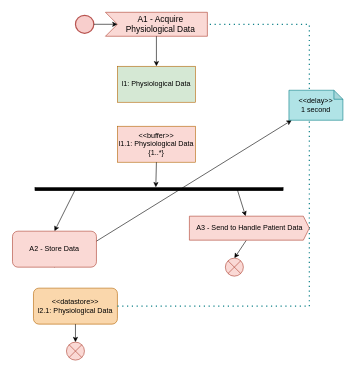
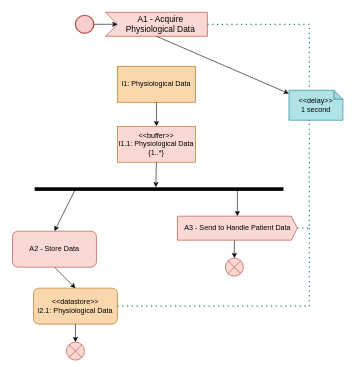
(156, 49) -> (221, 64)
(156, 84) -> (156, 84)
none -> (156, 112)
(191, 182) -> (71, 284)
(249, 228) -> (237, 228)
